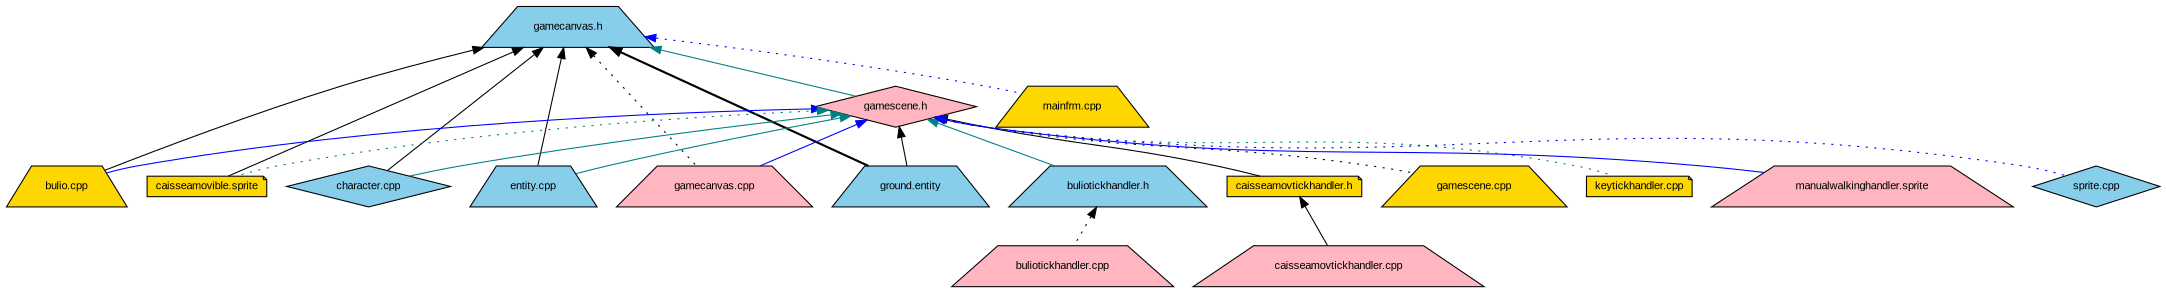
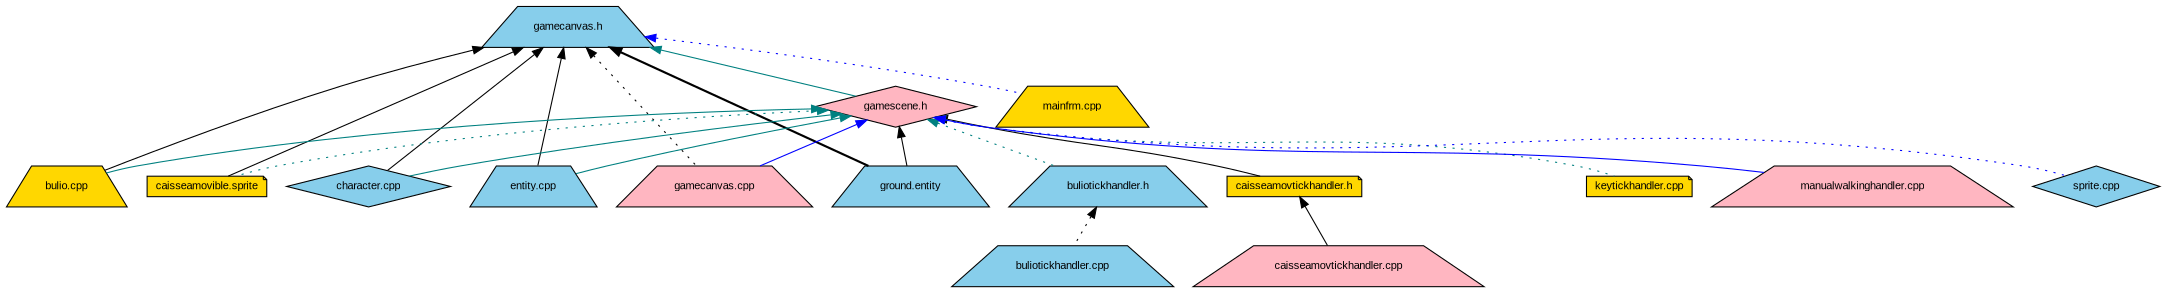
(458, 127) -> (458, 127)
(996, 145) -> (996, 145)
(1474, 186) -> none
(1862, 186) -> (1862, 186)
(1063, 266) -> (1063, 266)
